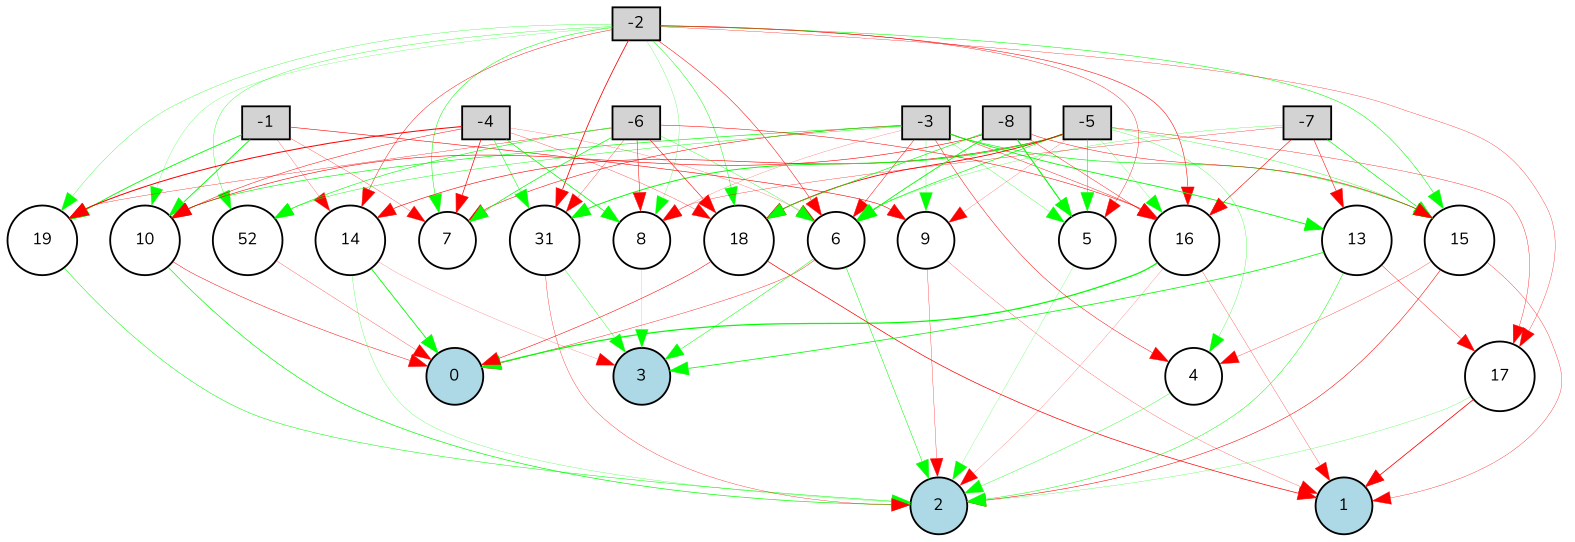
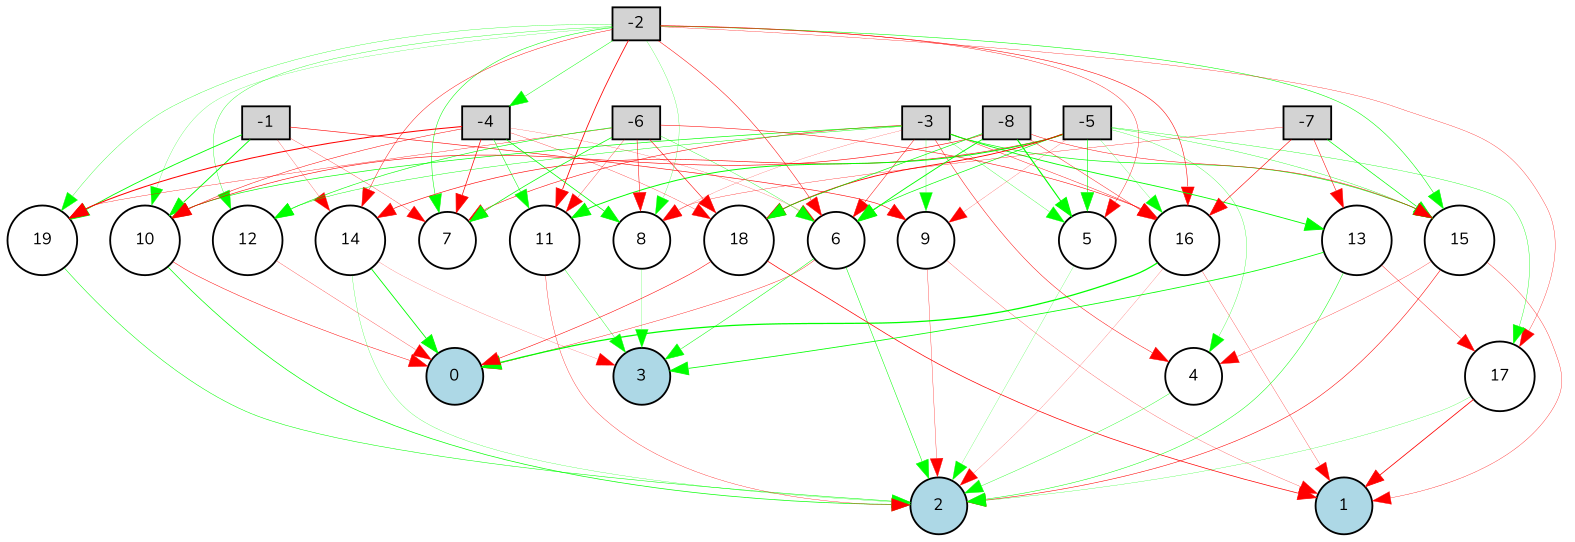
(705, 107) -> (569, 68)
(1073, 149) -> none
(1389, 168) -> (1389, 168)
(248, 240) -> (248, 240)
(545, 240) -> (545, 240)
